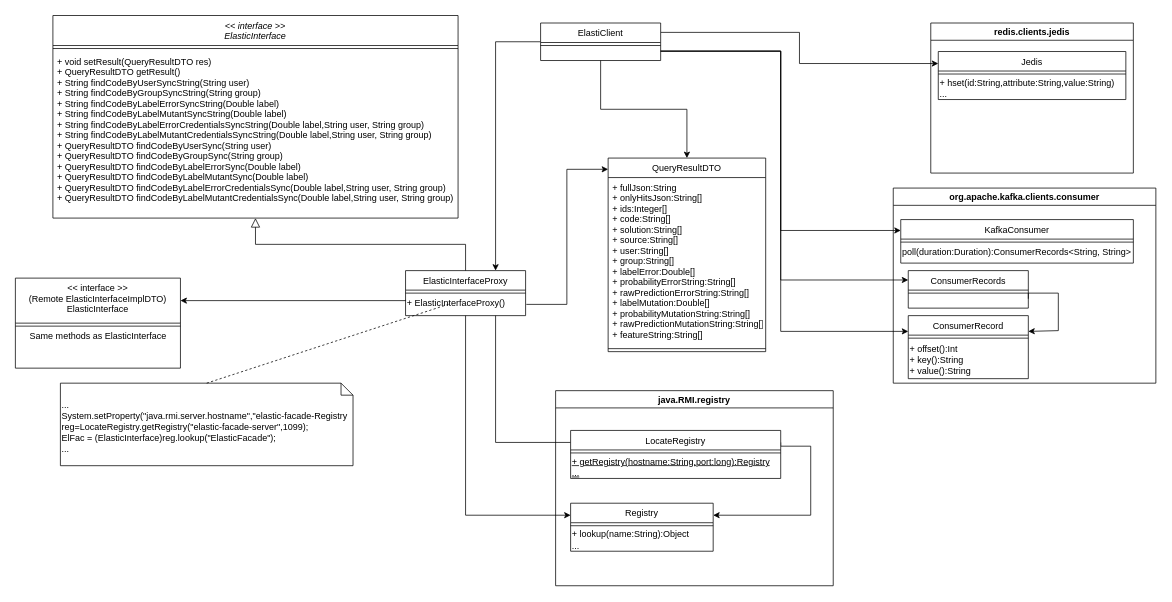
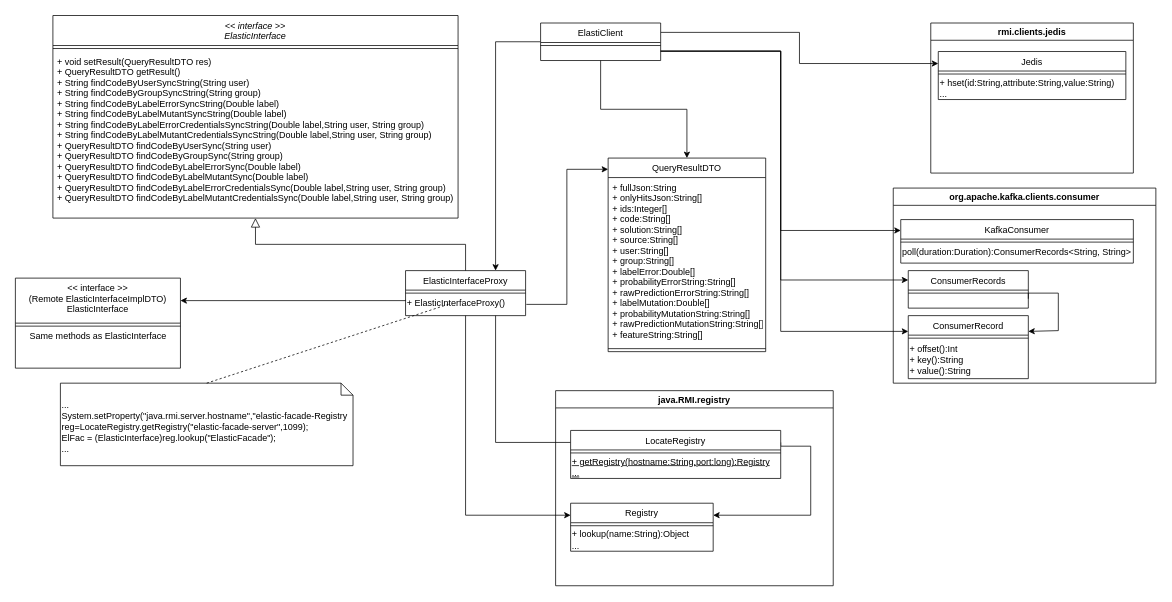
(1031, 32) -> (1031, 32)
